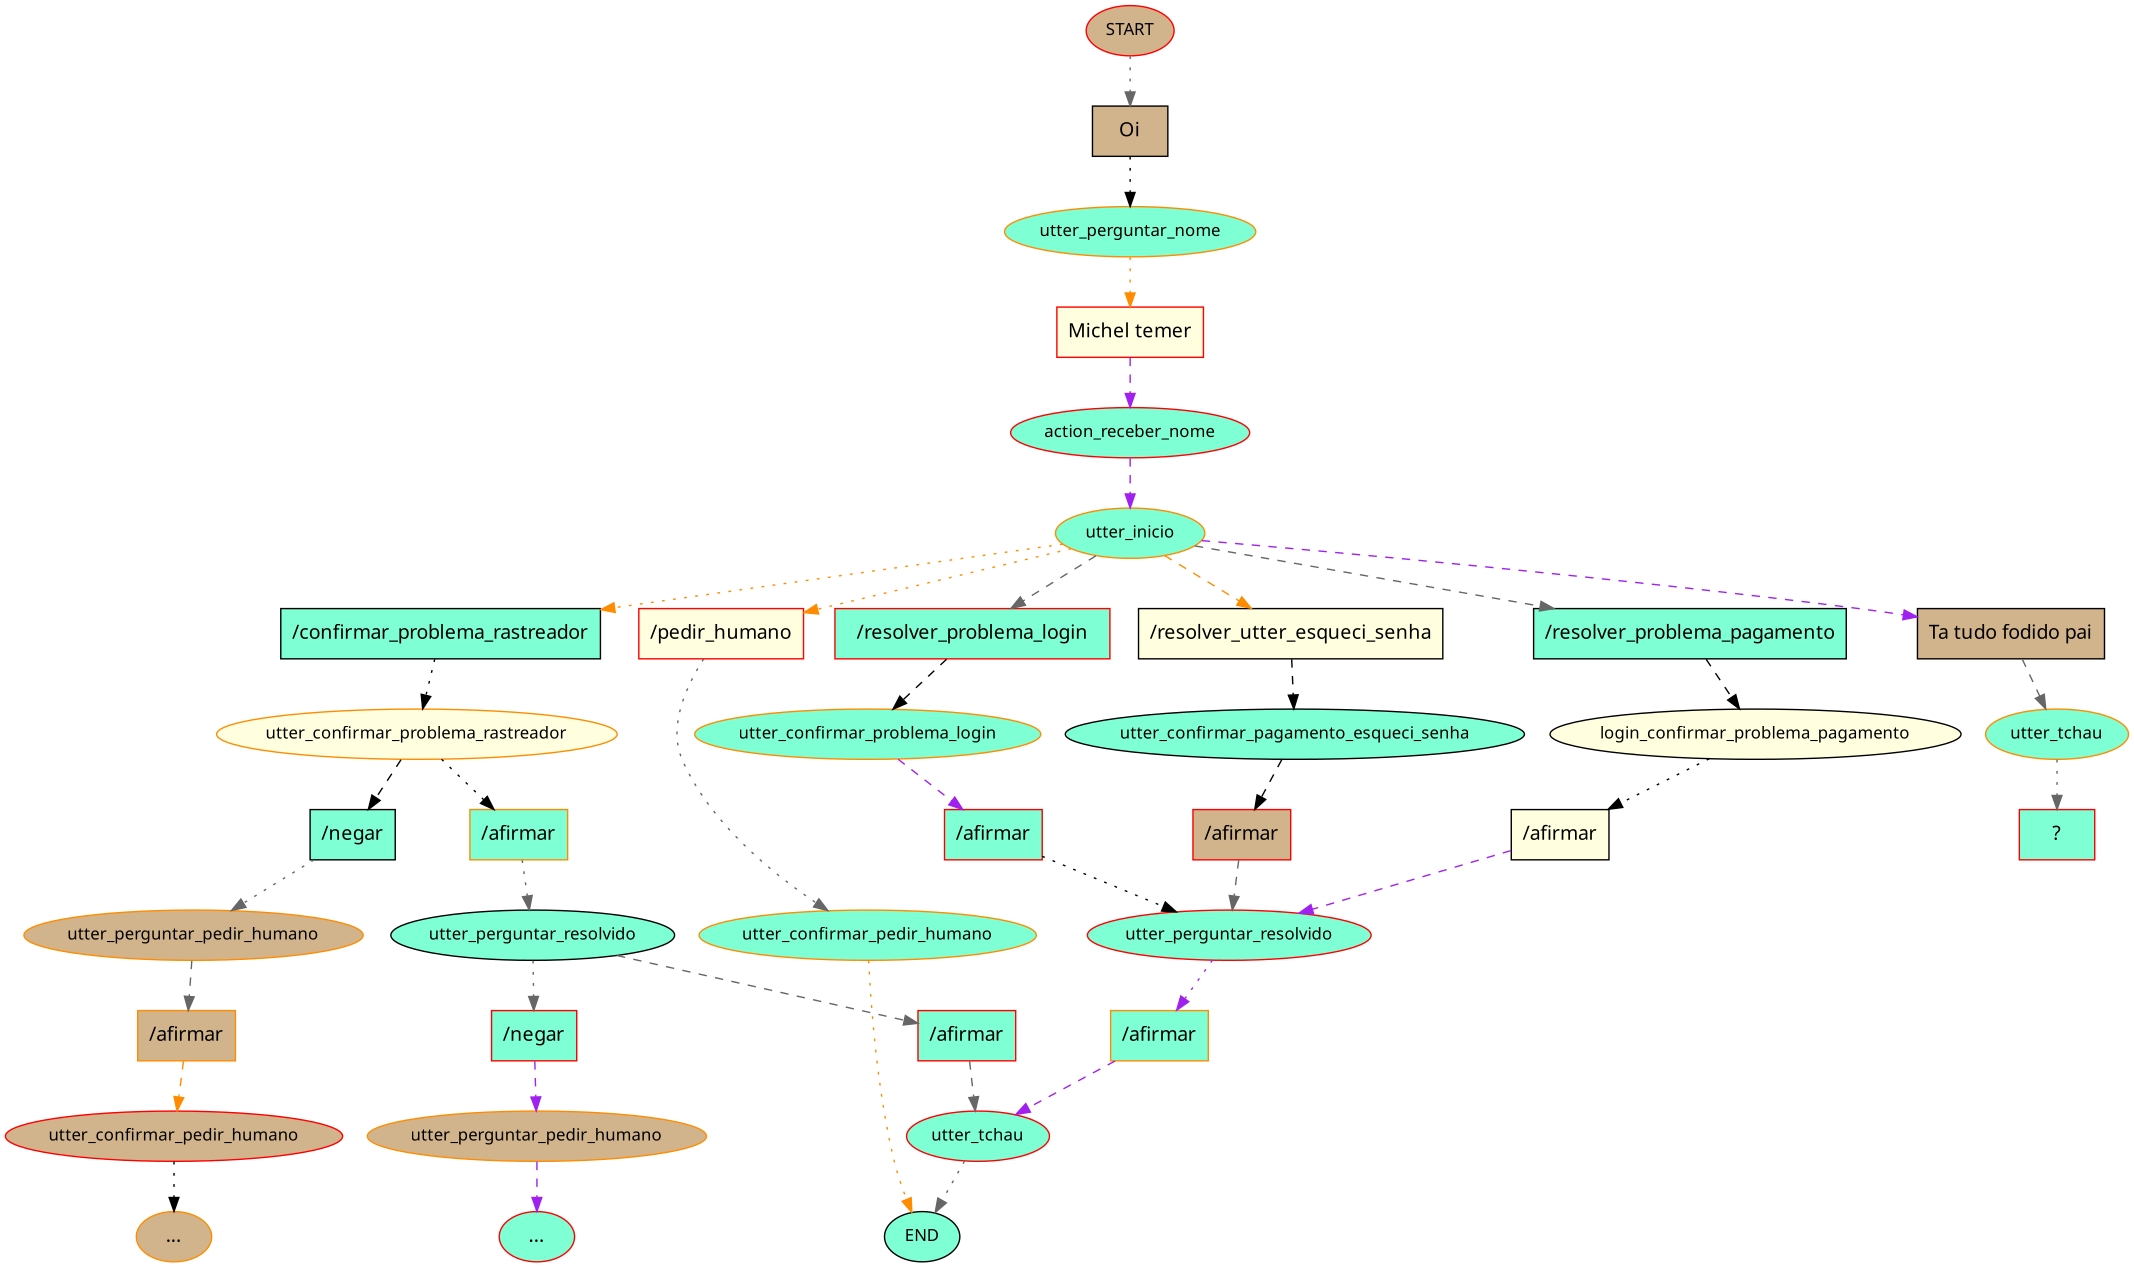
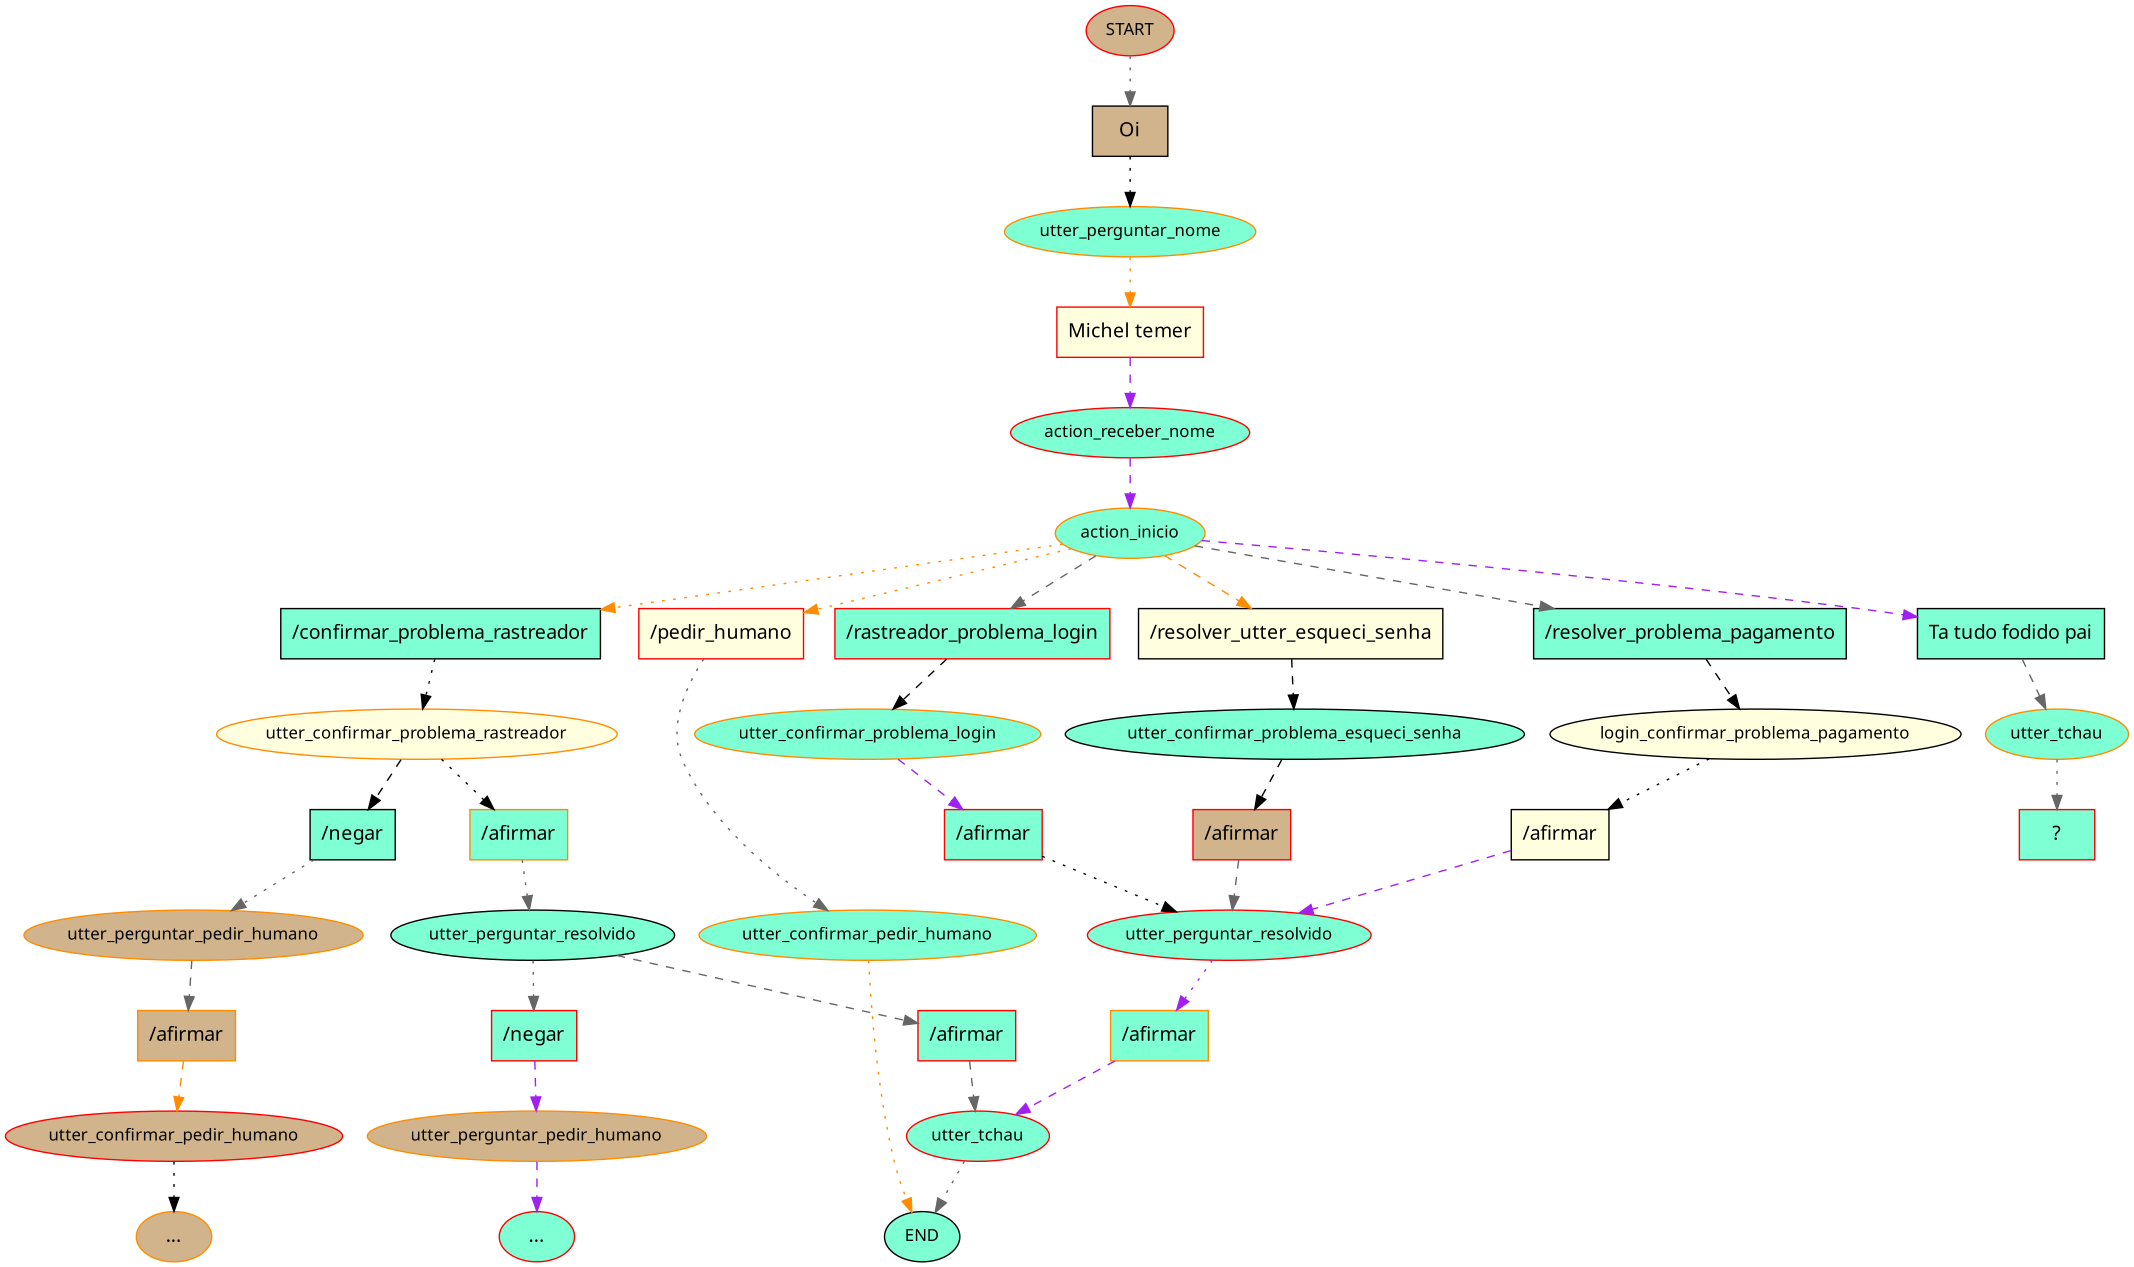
(1130, 533) -> (1130, 533)
(972, 634) -> (972, 634)
(2011, 634) -> (2011, 634)
(1295, 734) -> (1295, 734)
